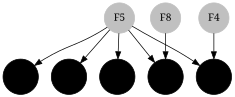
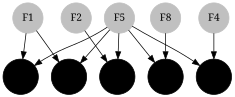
none -> (28, 18)
none -> (76, 18)
